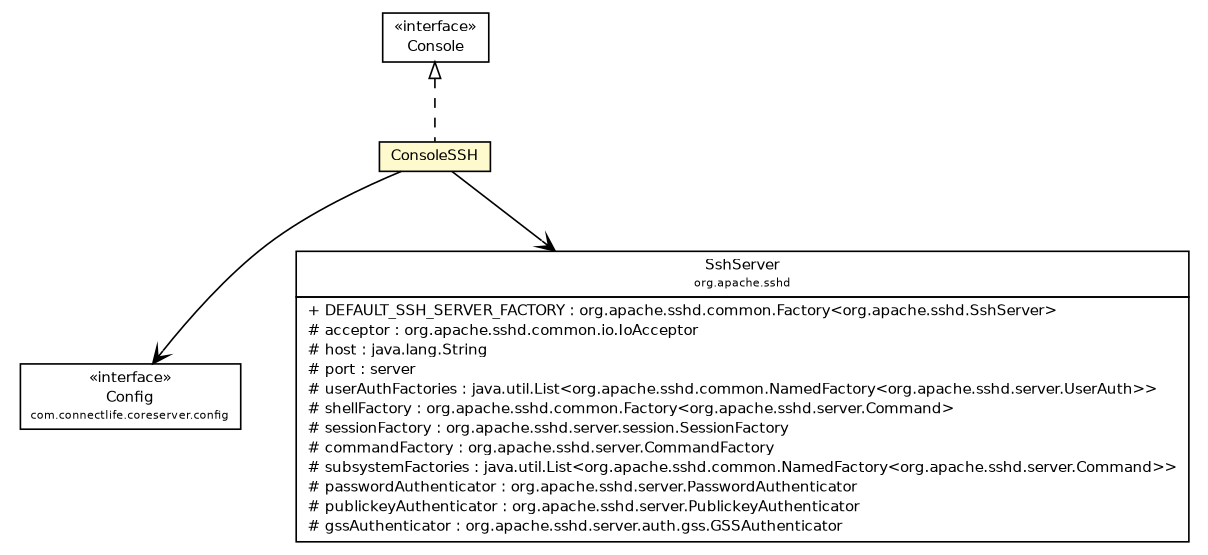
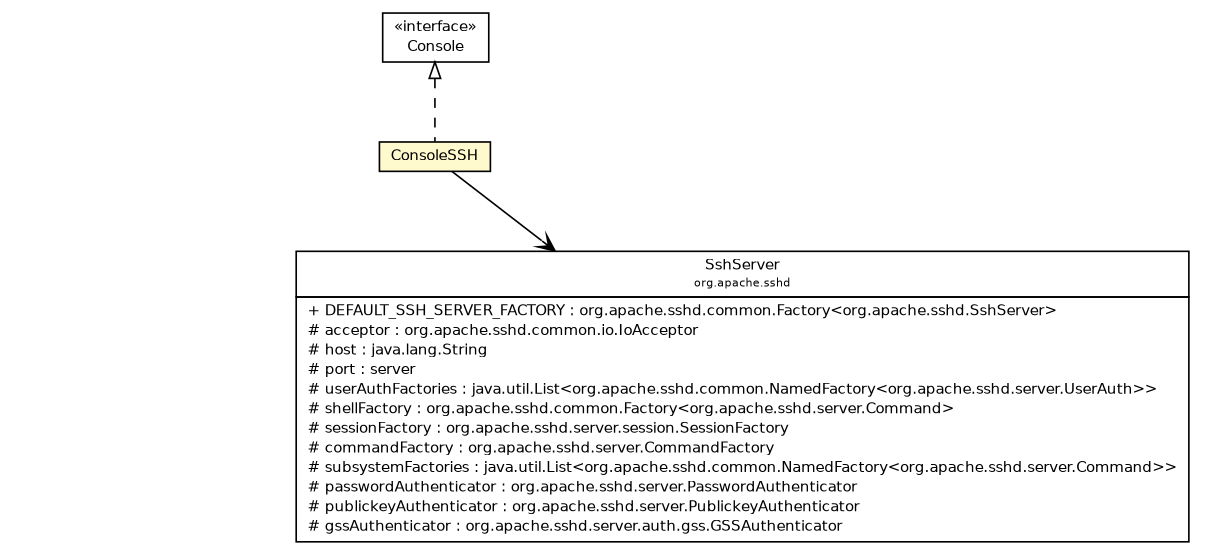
(130, 397) -> none
